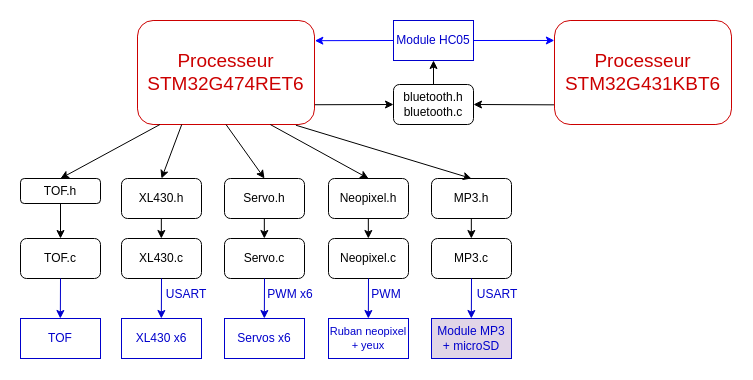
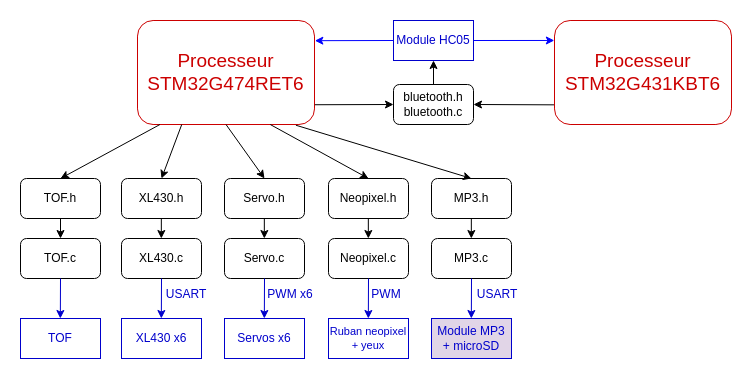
(61, 191) -> (61, 199)
